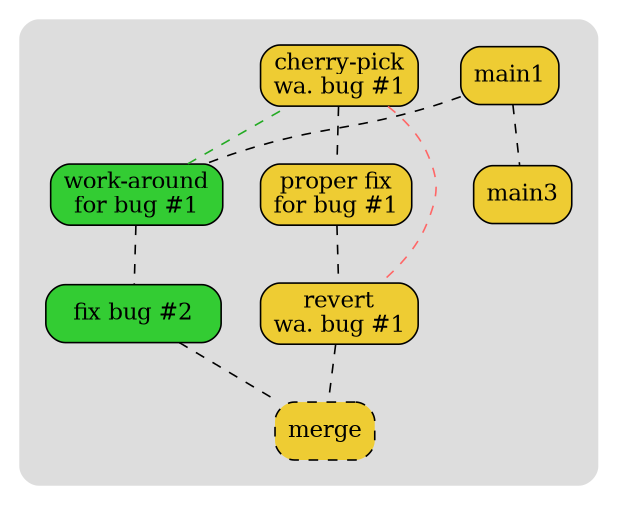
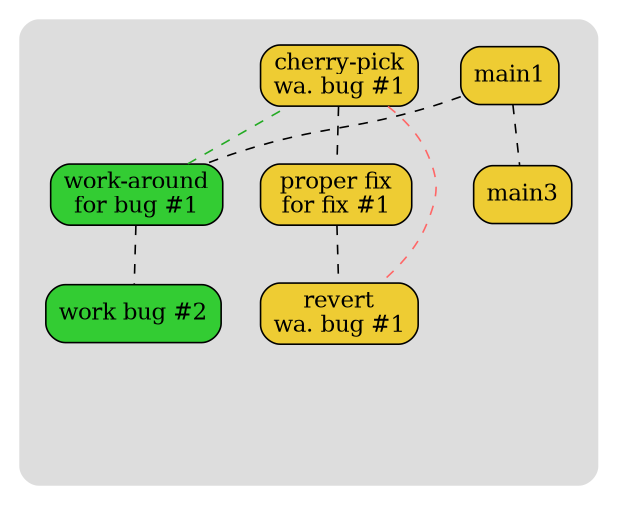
(336, 195) -> (336, 195)
(133, 314) -> (133, 314)
(325, 431) -> none
